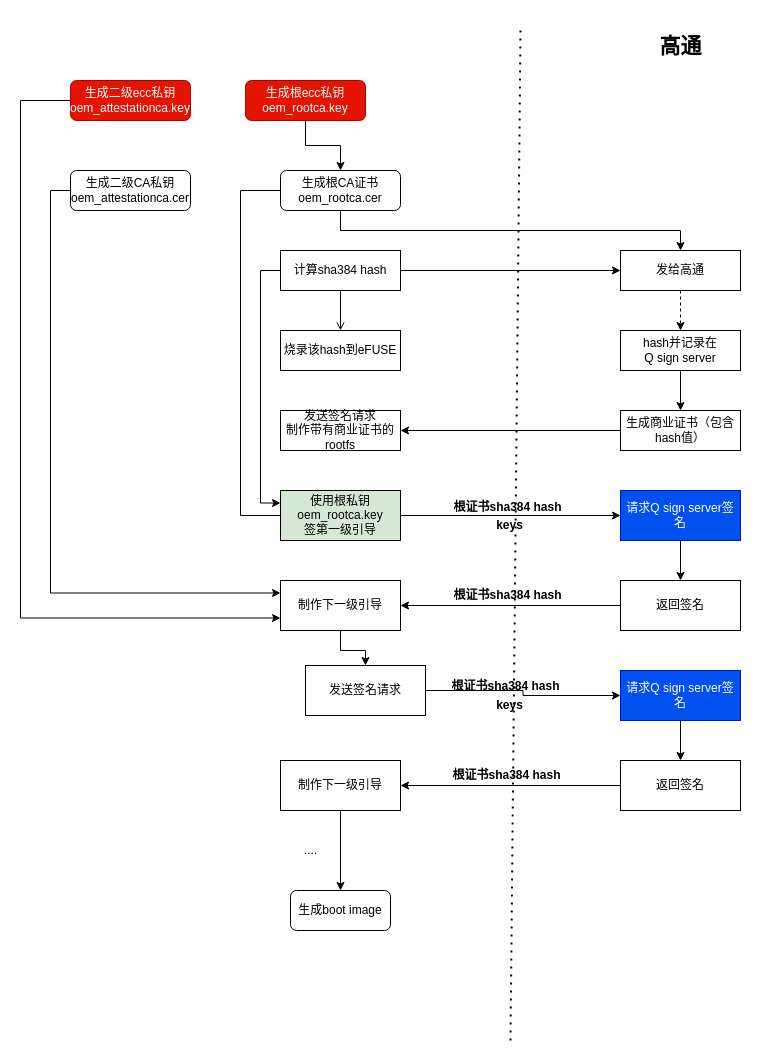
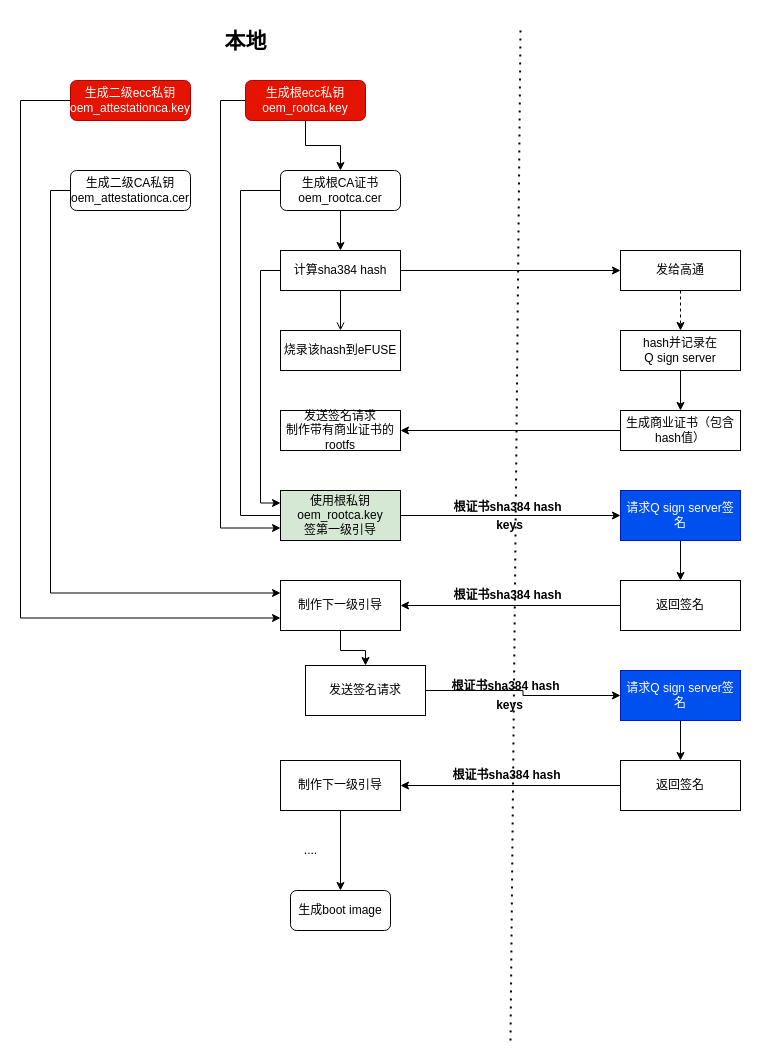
none -> (246, 41)
(681, 46) -> none
(516, 231) -> (341, 236)
none -> (221, 328)
